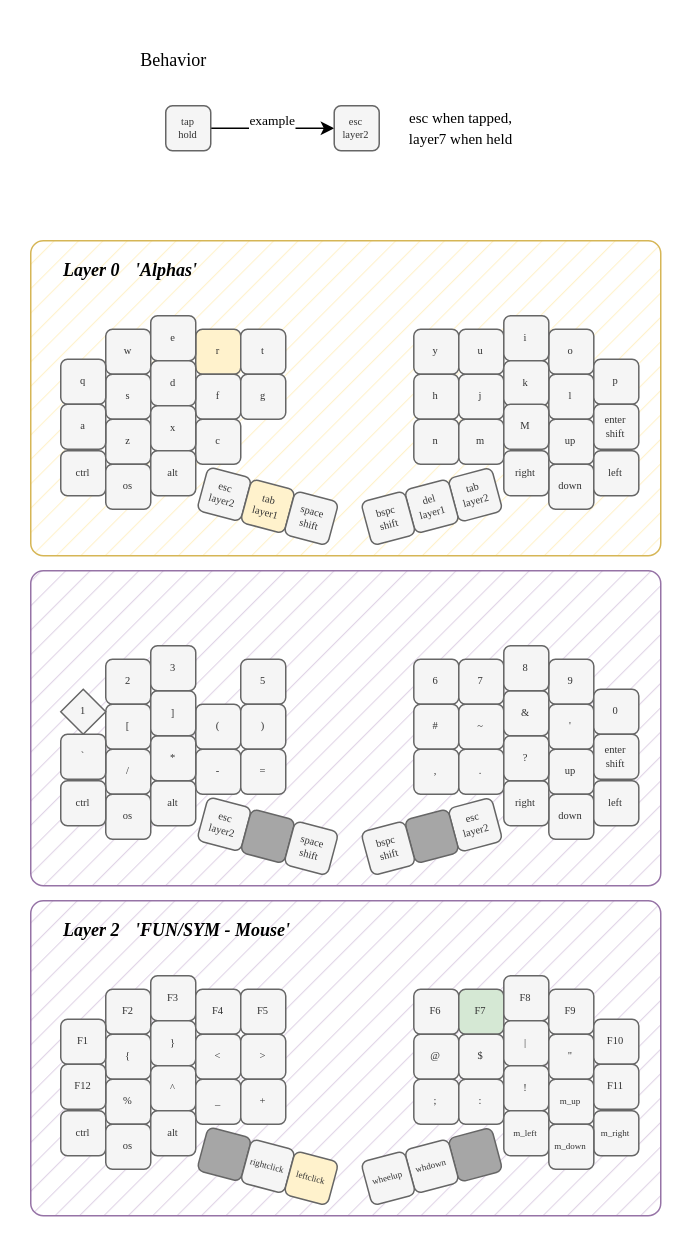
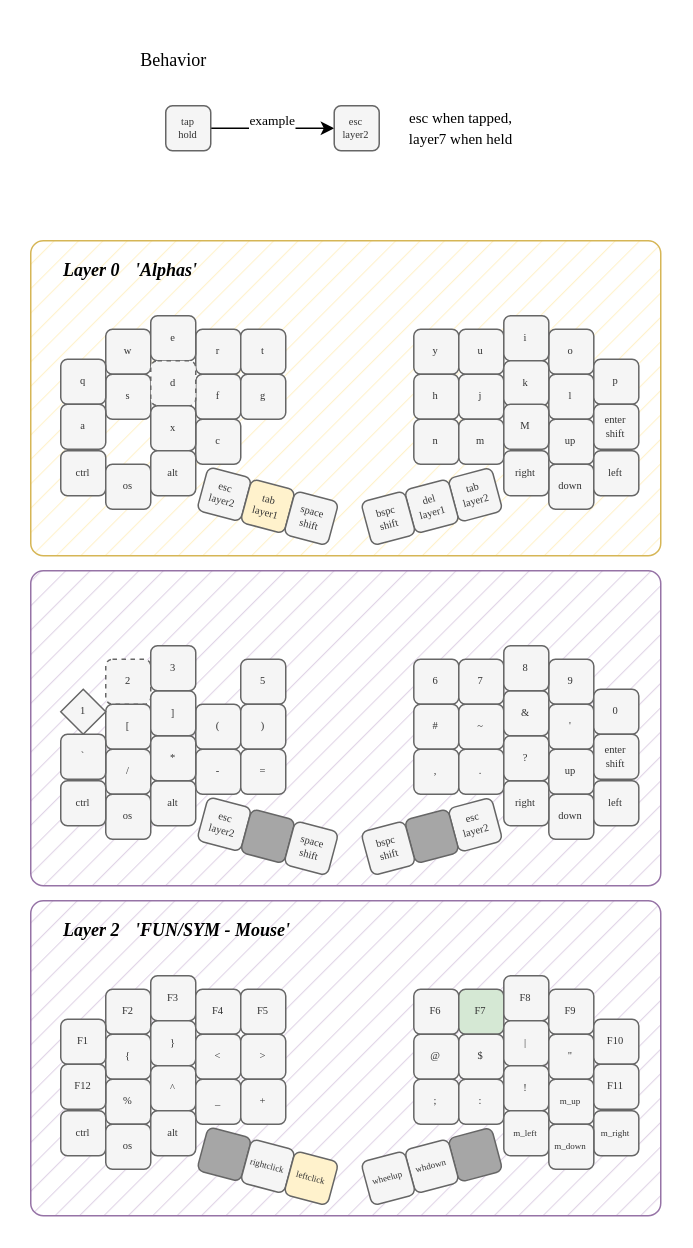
(218, 352) -> (218, 352)
(173, 383) -> (173, 383)
(128, 442) -> none
(128, 682) -> (128, 682)
